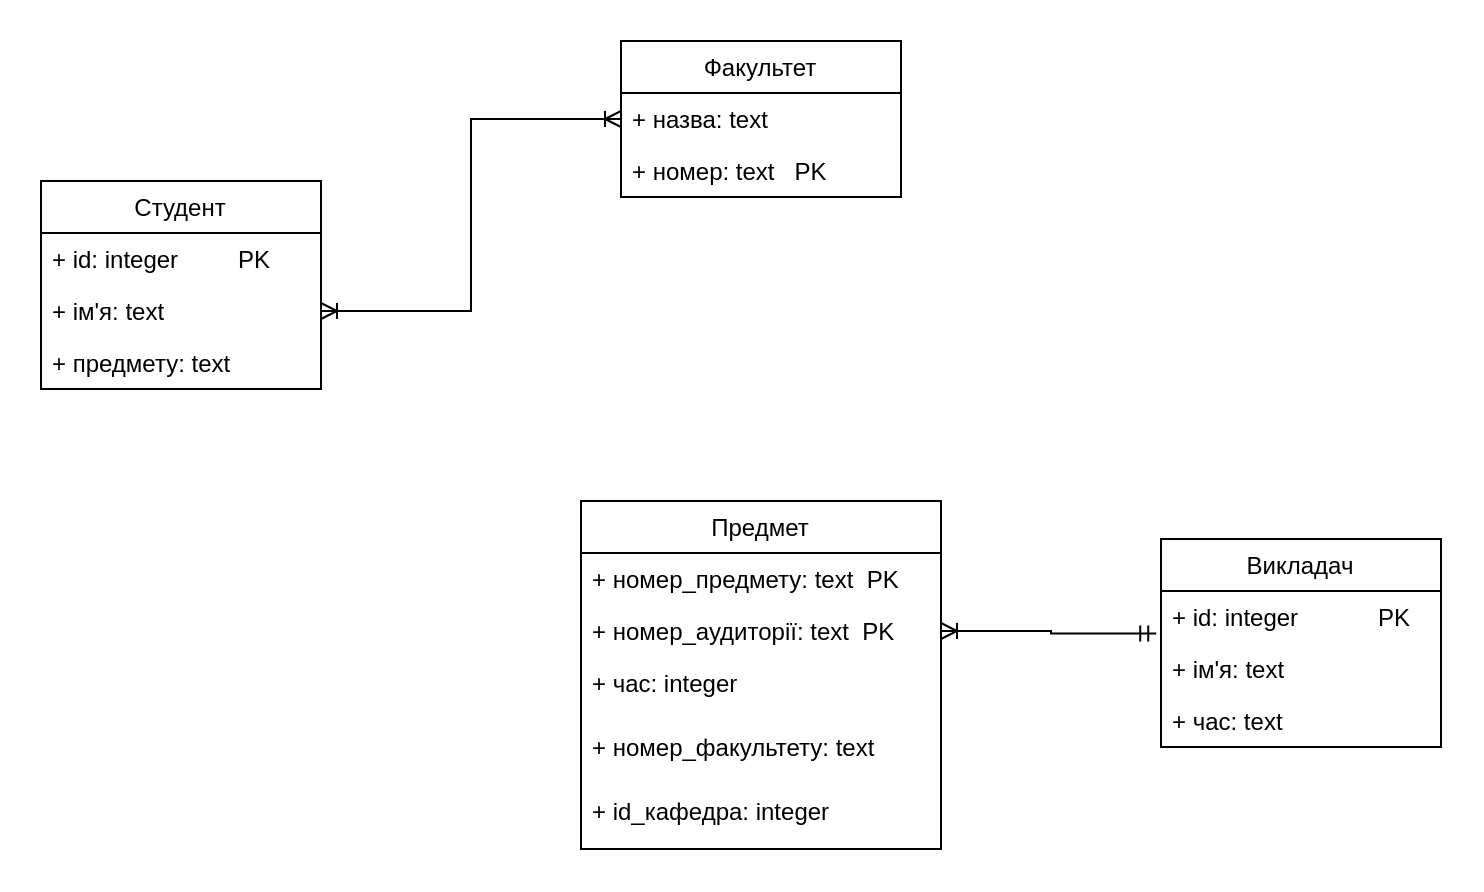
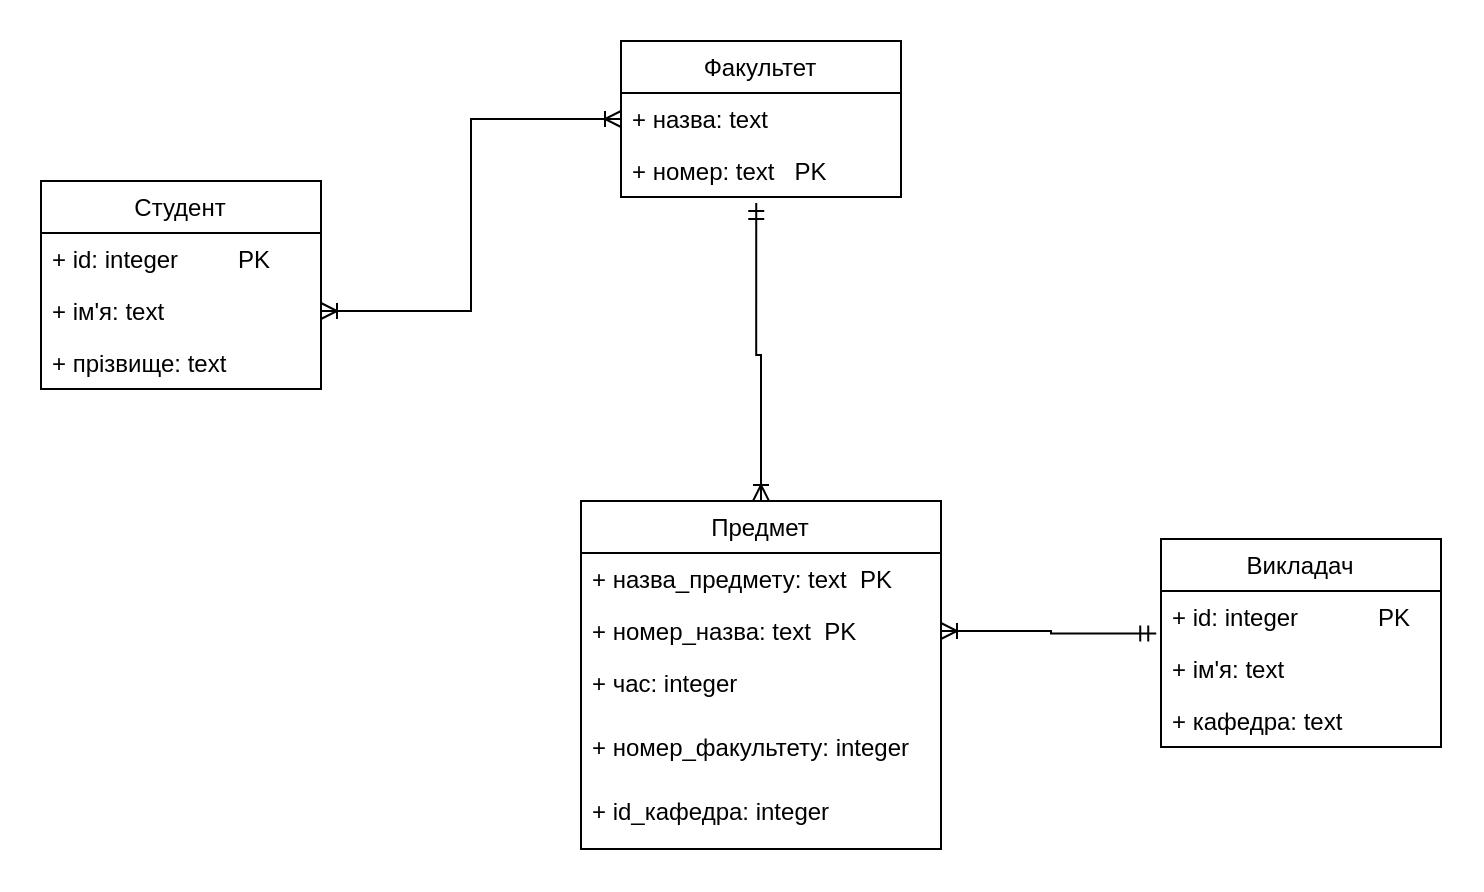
none -> (756, 353)
(150, 364) -> (150, 364)
(754, 580) -> (754, 580)
(761, 632) -> (734, 632)
(1237, 722) -> (1263, 722)
(744, 748) -> (761, 748)
